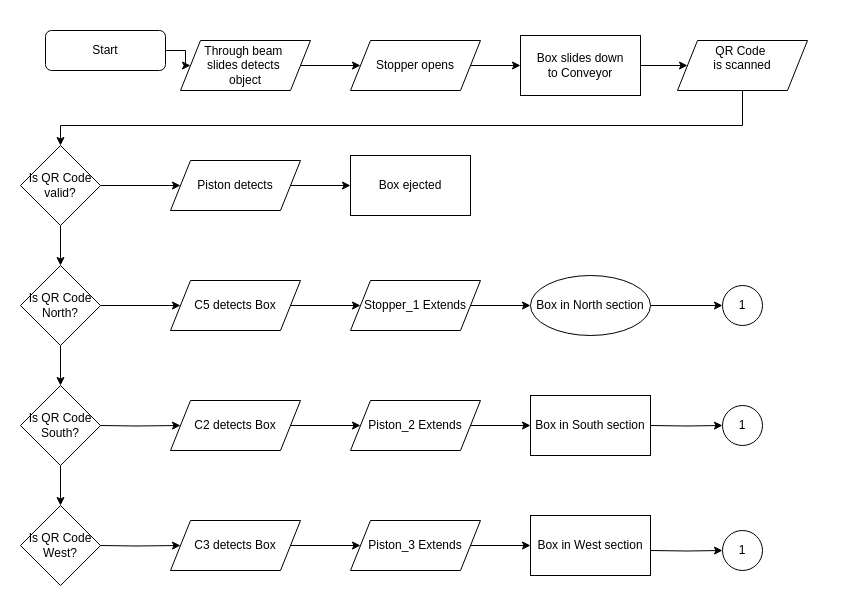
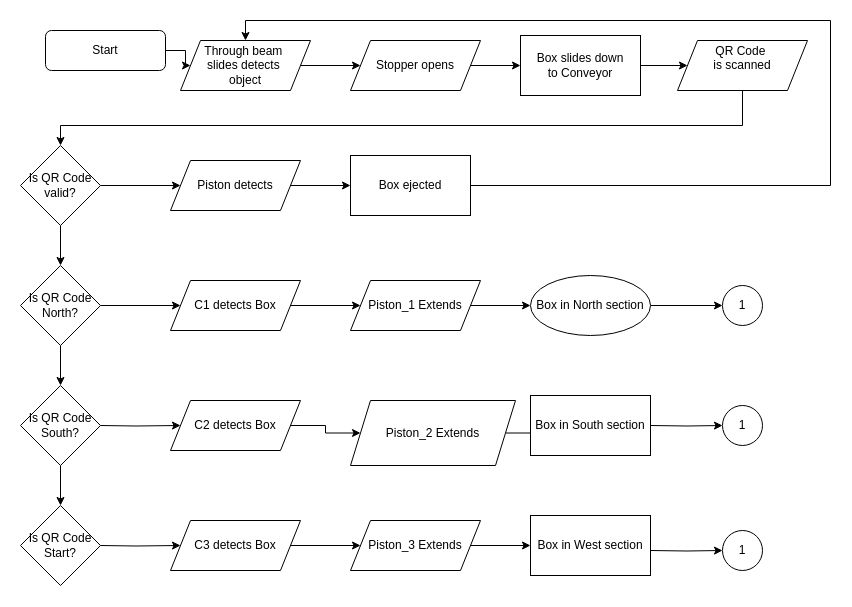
none -> (795, 21)
(236, 306) -> (236, 306)
(416, 306) -> (416, 306)
(416, 426) -> (433, 433)
(61, 546) -> (61, 546)
